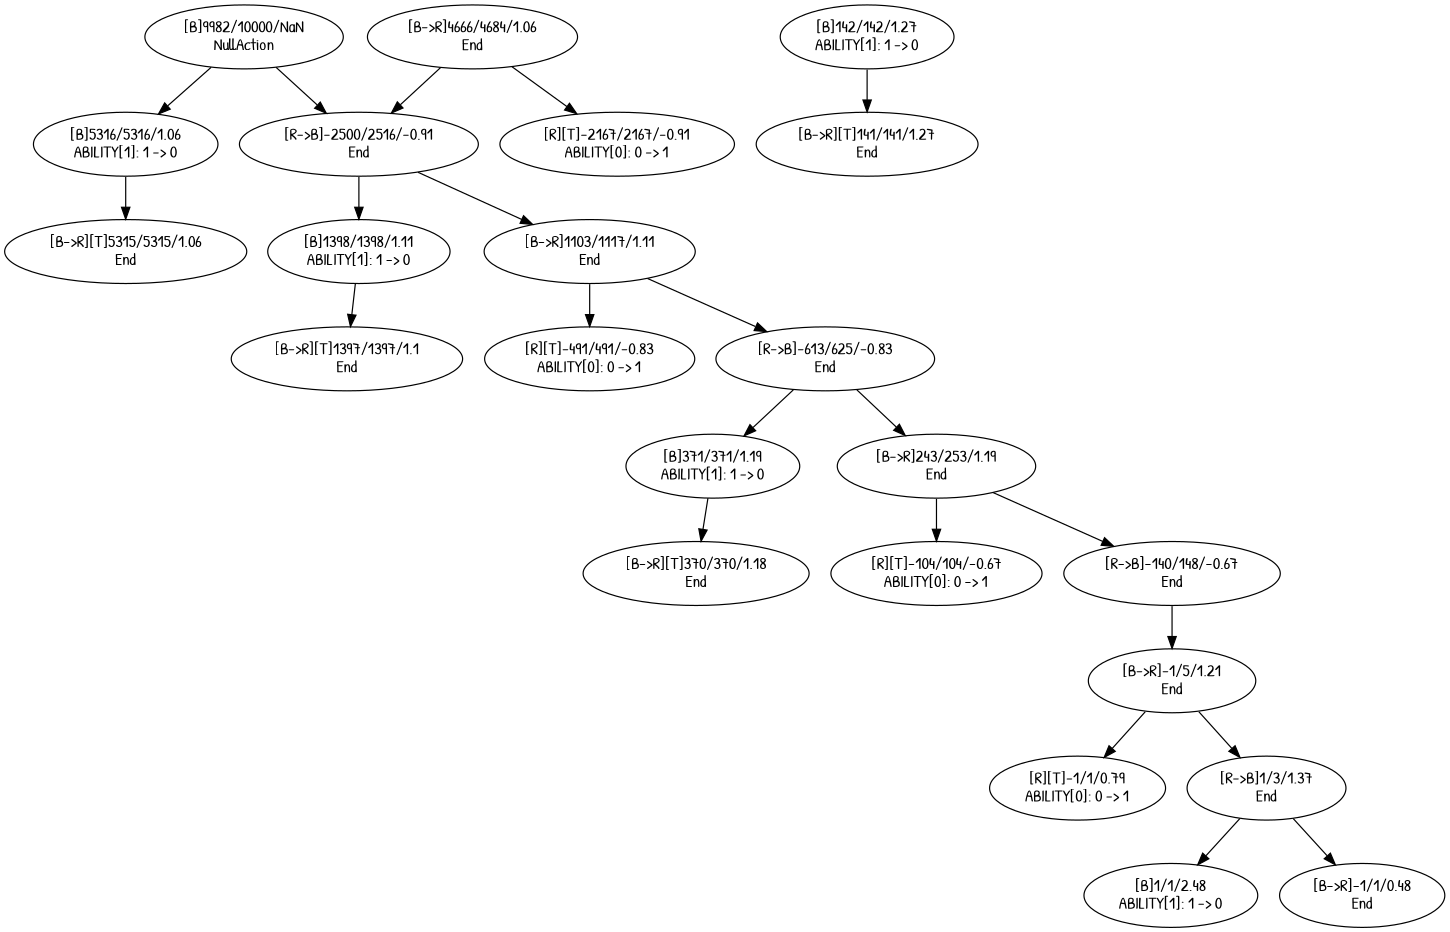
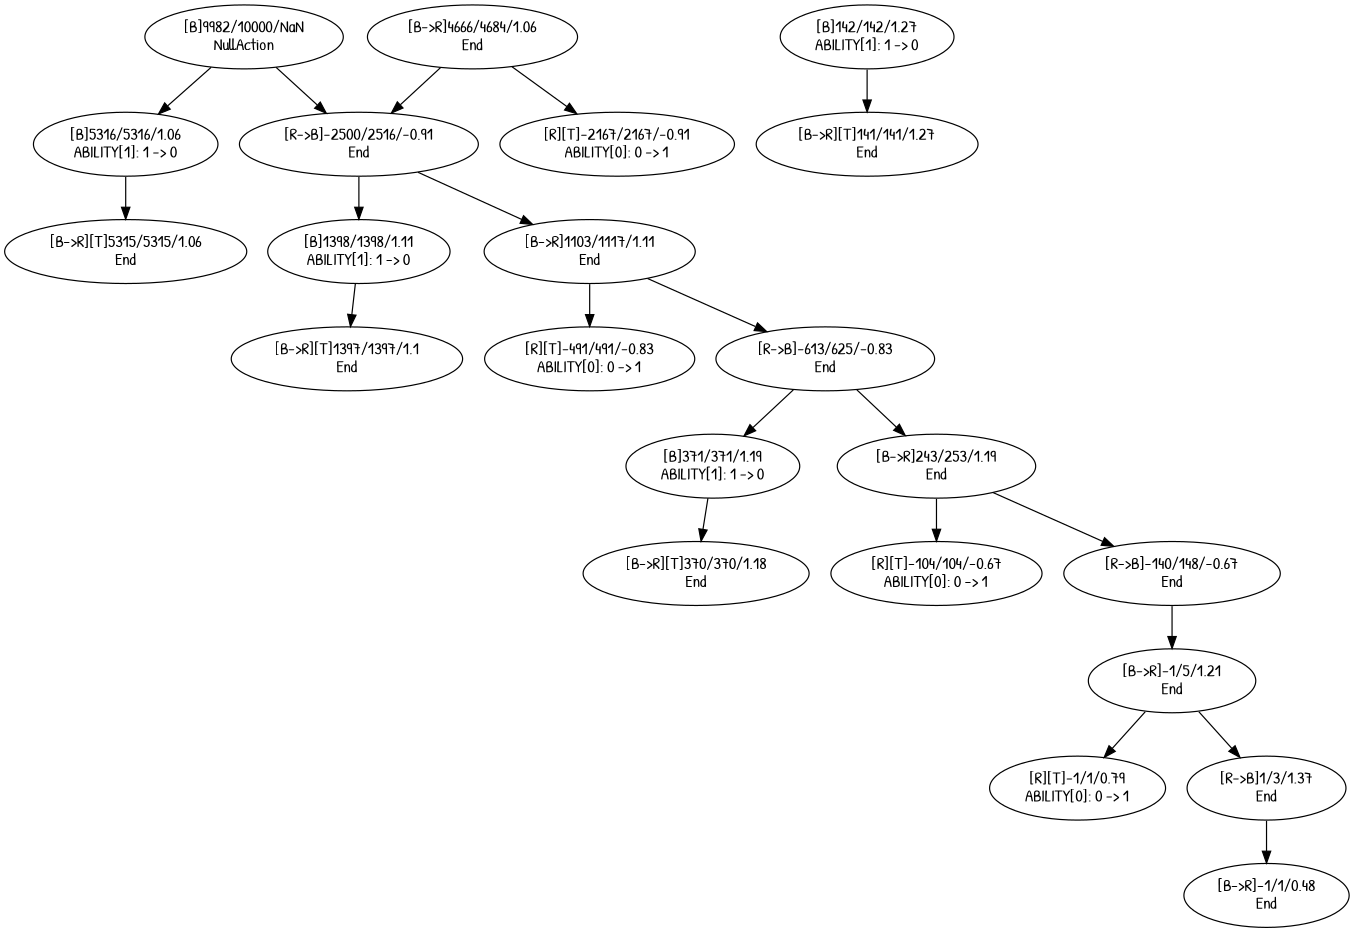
(1171, 895) -> none
